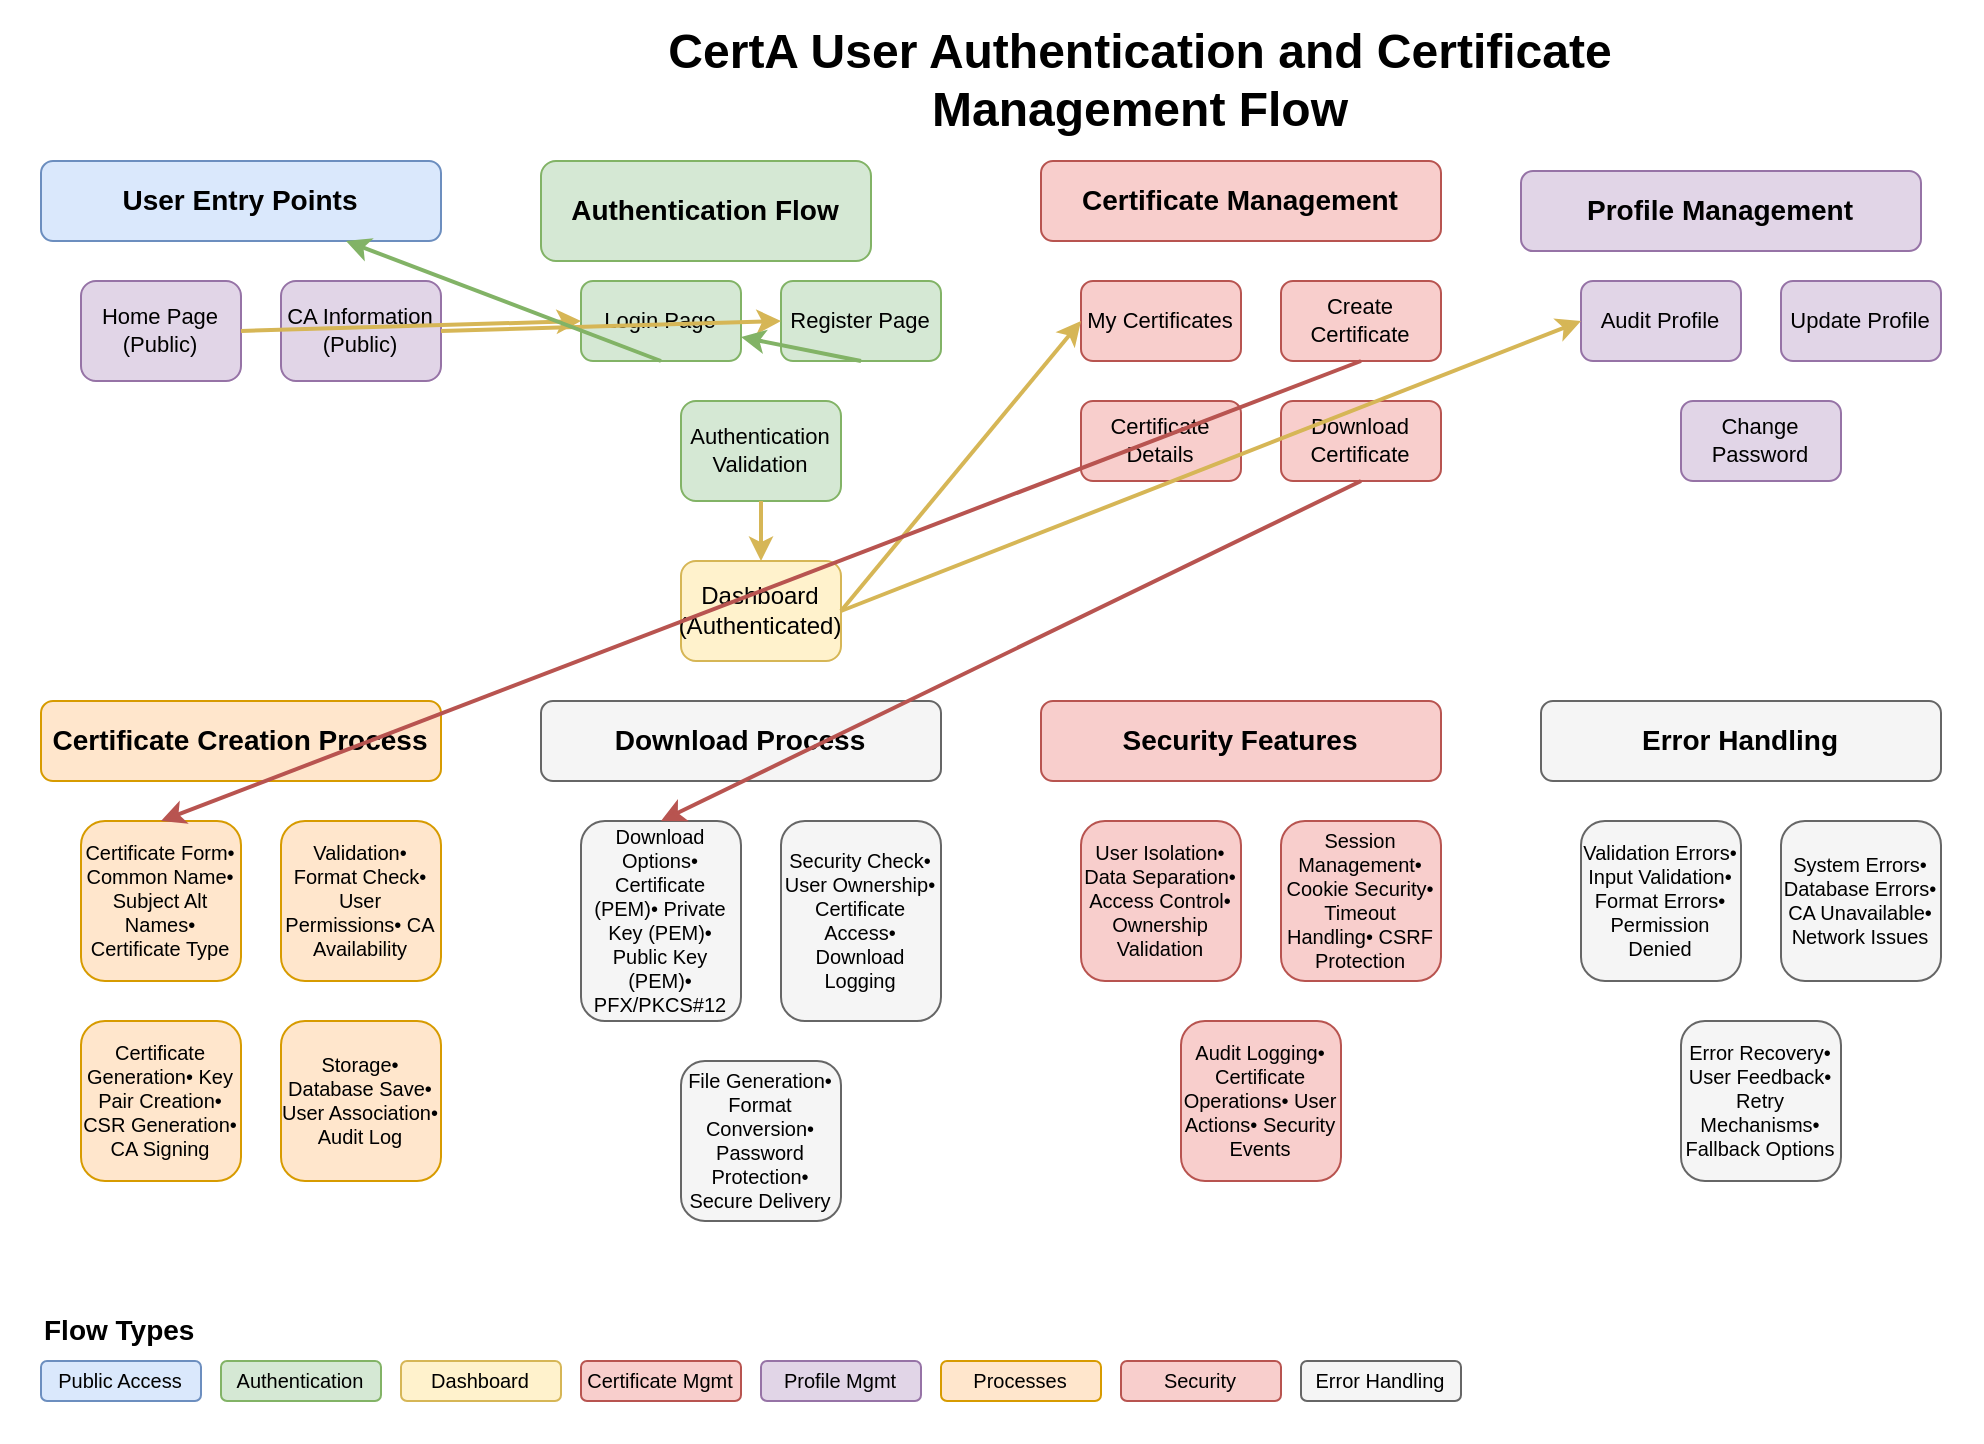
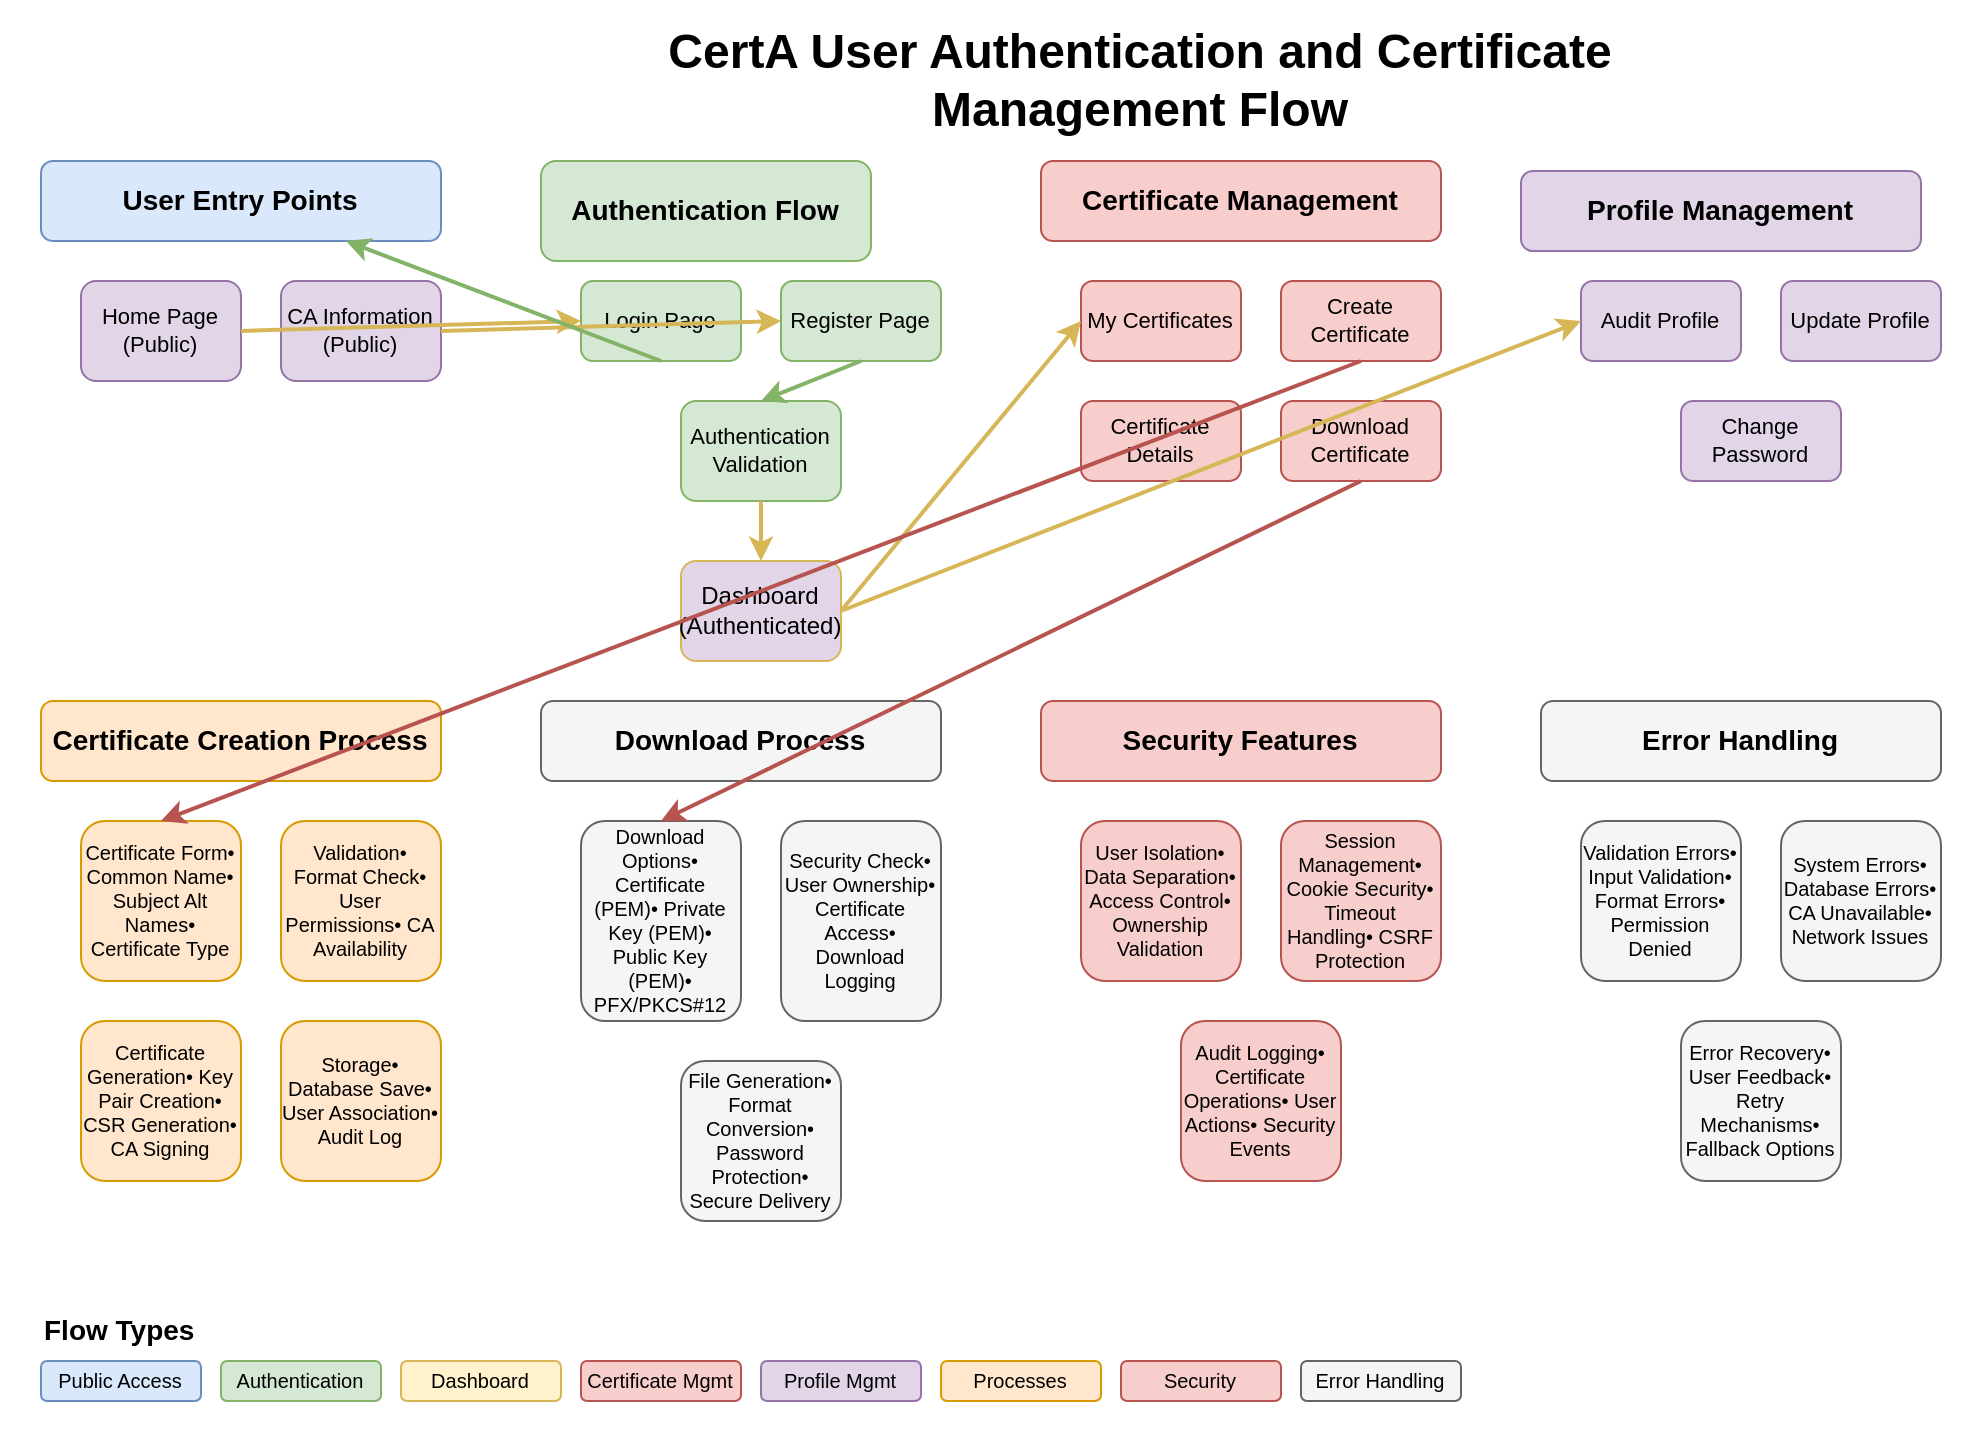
(810, 351) -> (819, 378)
(761, 611) -> (761, 611)
